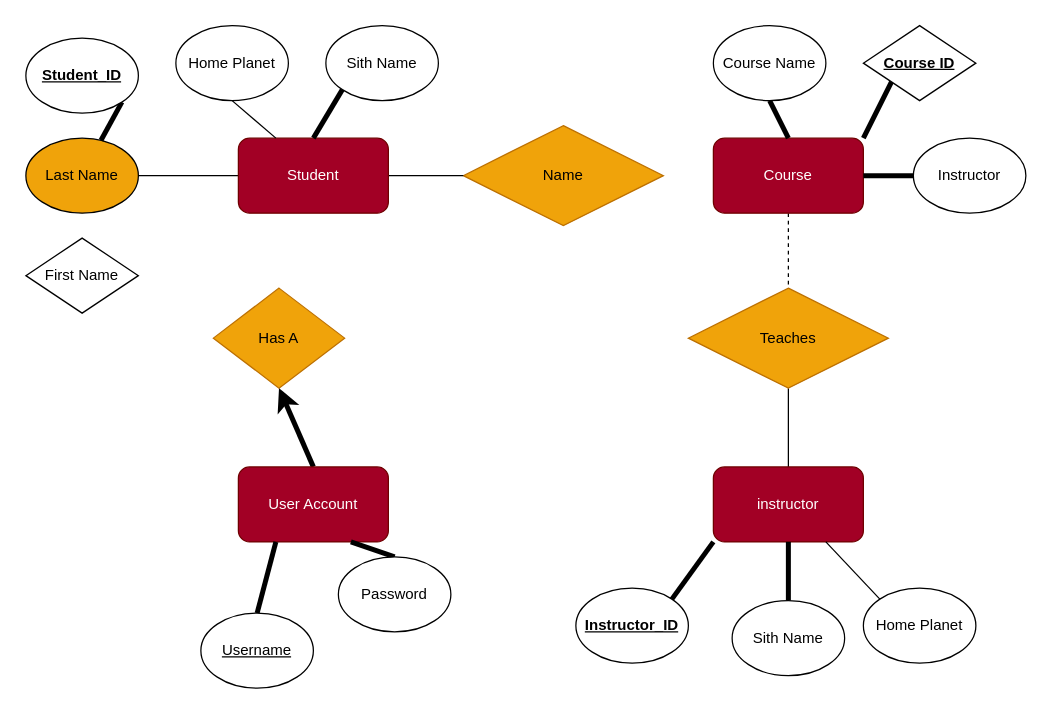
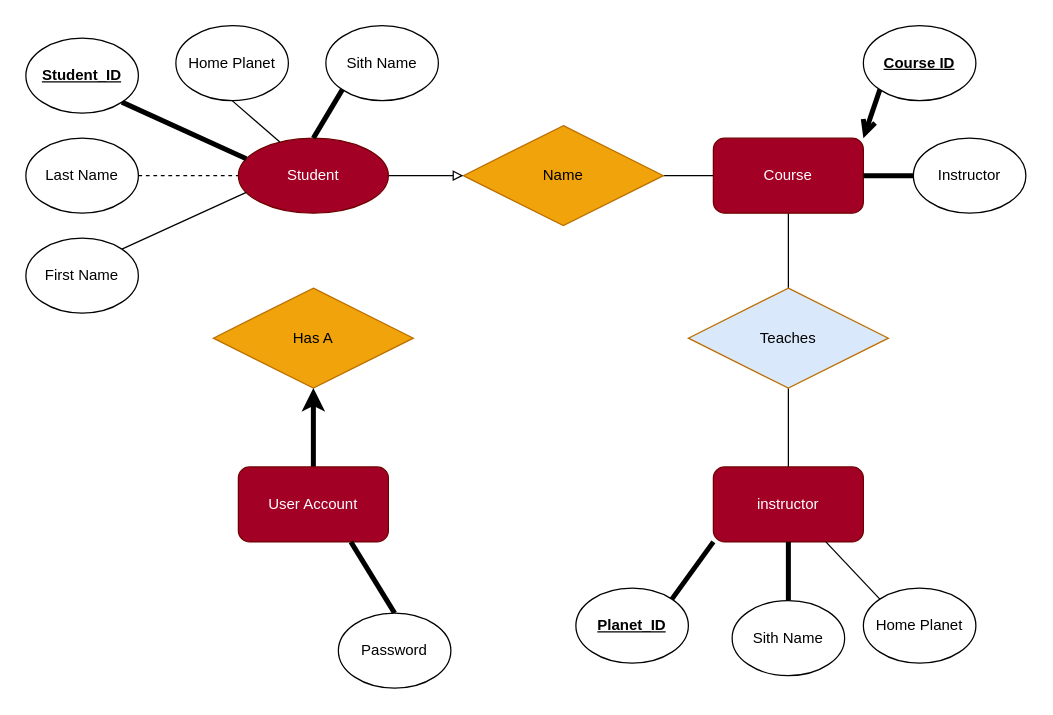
(769, 63) -> none
(919, 63) -> (919, 63)
(877, 110) -> (873, 109)
(779, 119) -> none
(111, 121) -> (184, 130)
(82, 176) -> (82, 176)
(187, 176) -> (187, 176)
(313, 176) -> (313, 176)
(456, 176) -> (452, 176)
none -> (688, 176)
none -> (184, 221)
(788, 251) -> (788, 251)
(82, 276) -> (82, 276)
(279, 338) -> (313, 338)
(788, 338) -> (788, 338)
(266, 578) -> none
(394, 594) -> (394, 651)
(632, 626) -> (632, 626)
(257, 651) -> none
